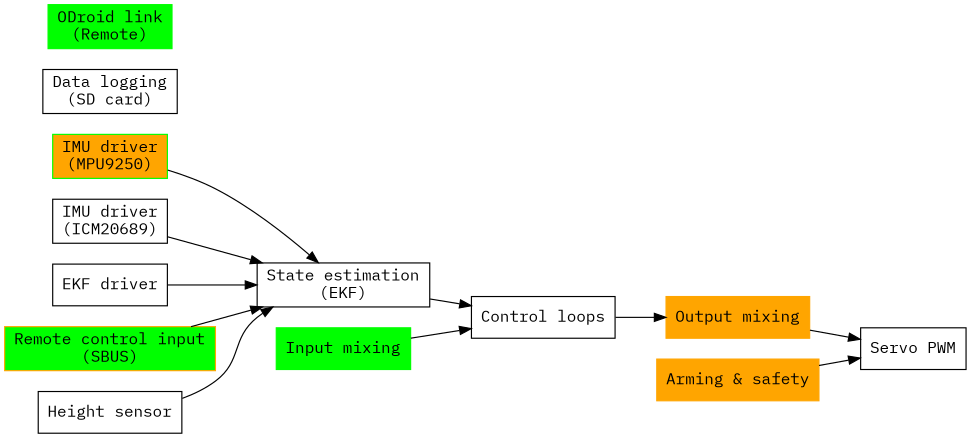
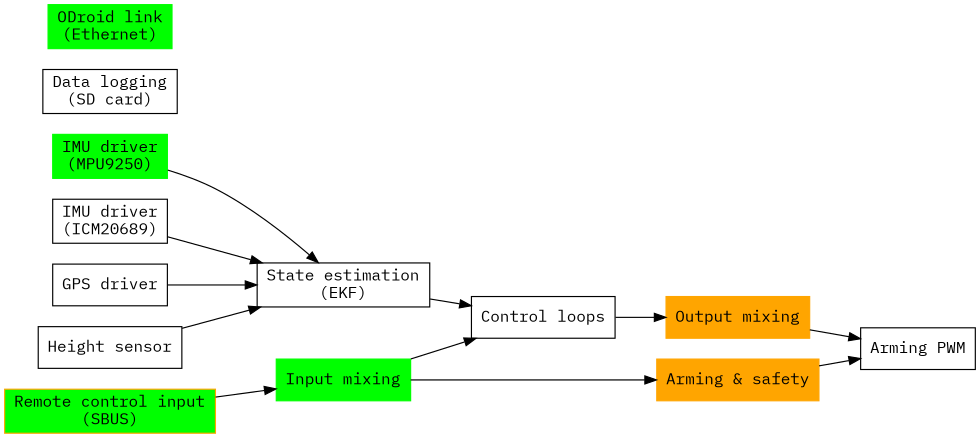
(110, 27) -> (110, 27)
(110, 156) -> (110, 156)
(110, 285) -> (110, 285)
(221, 318) -> (240, 394)
(913, 349) -> (918, 349)
none -> (528, 380)
